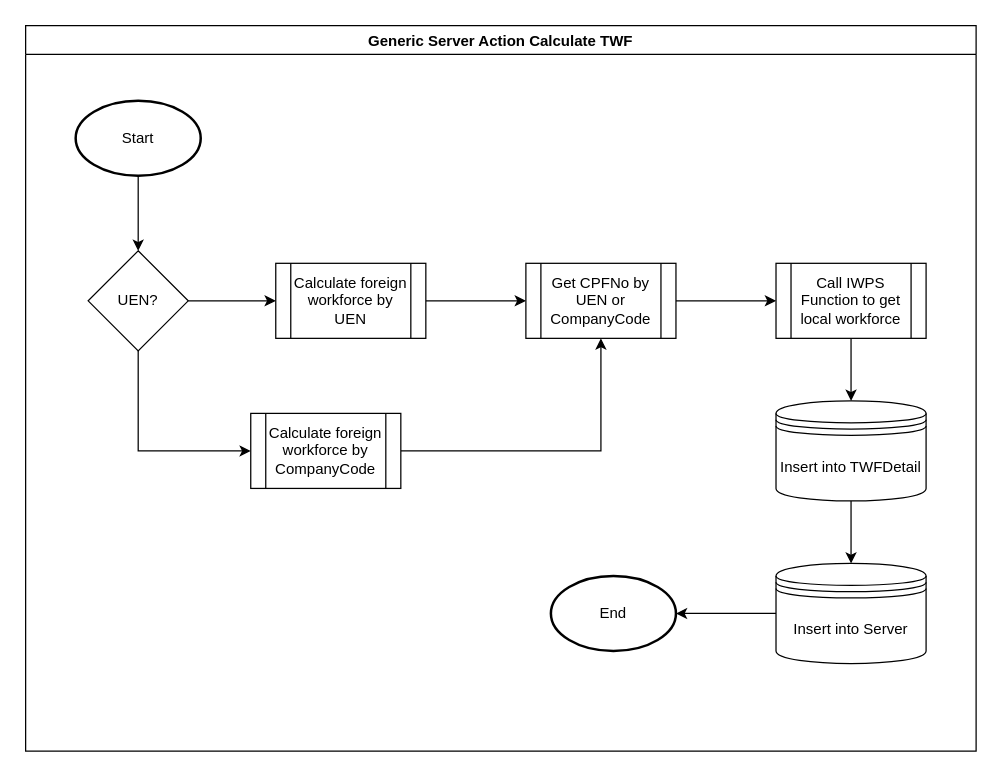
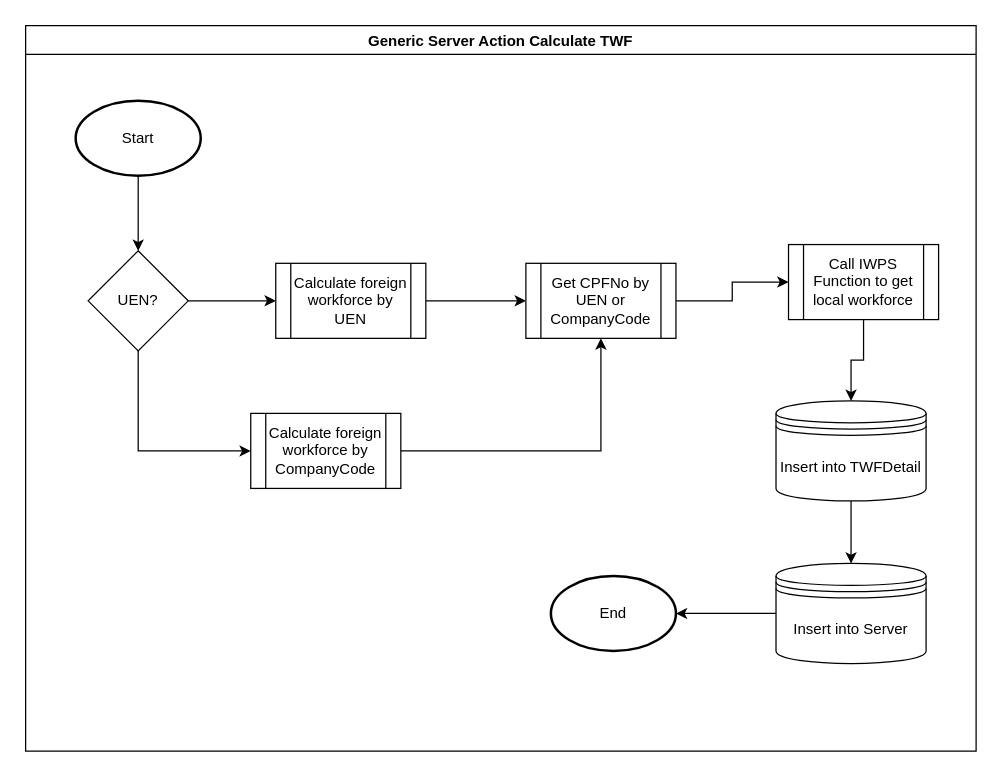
(851, 301) -> (863, 282)
